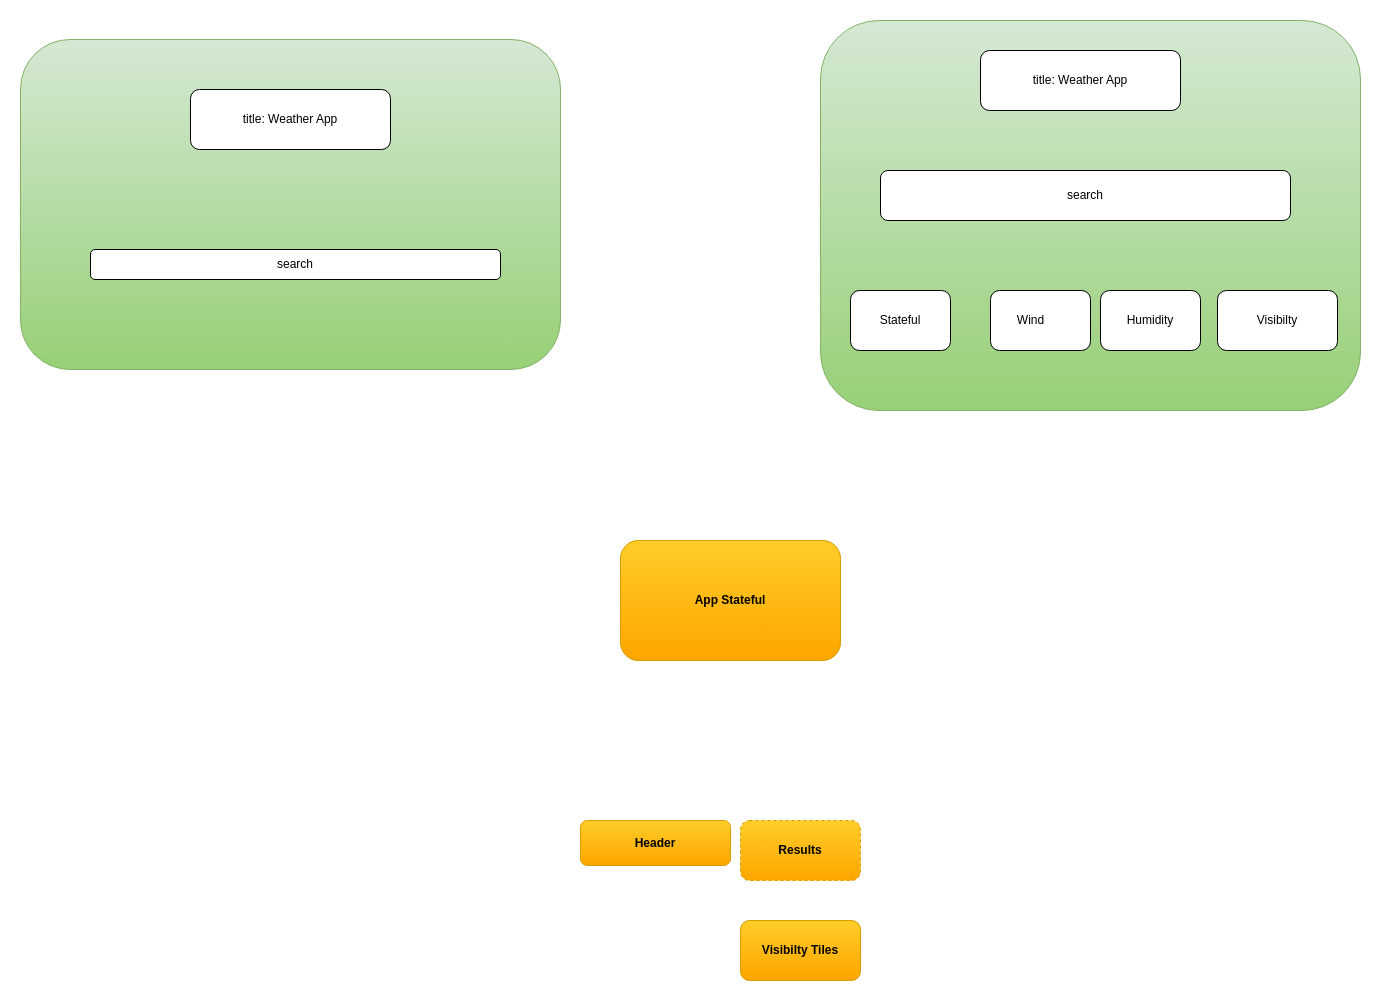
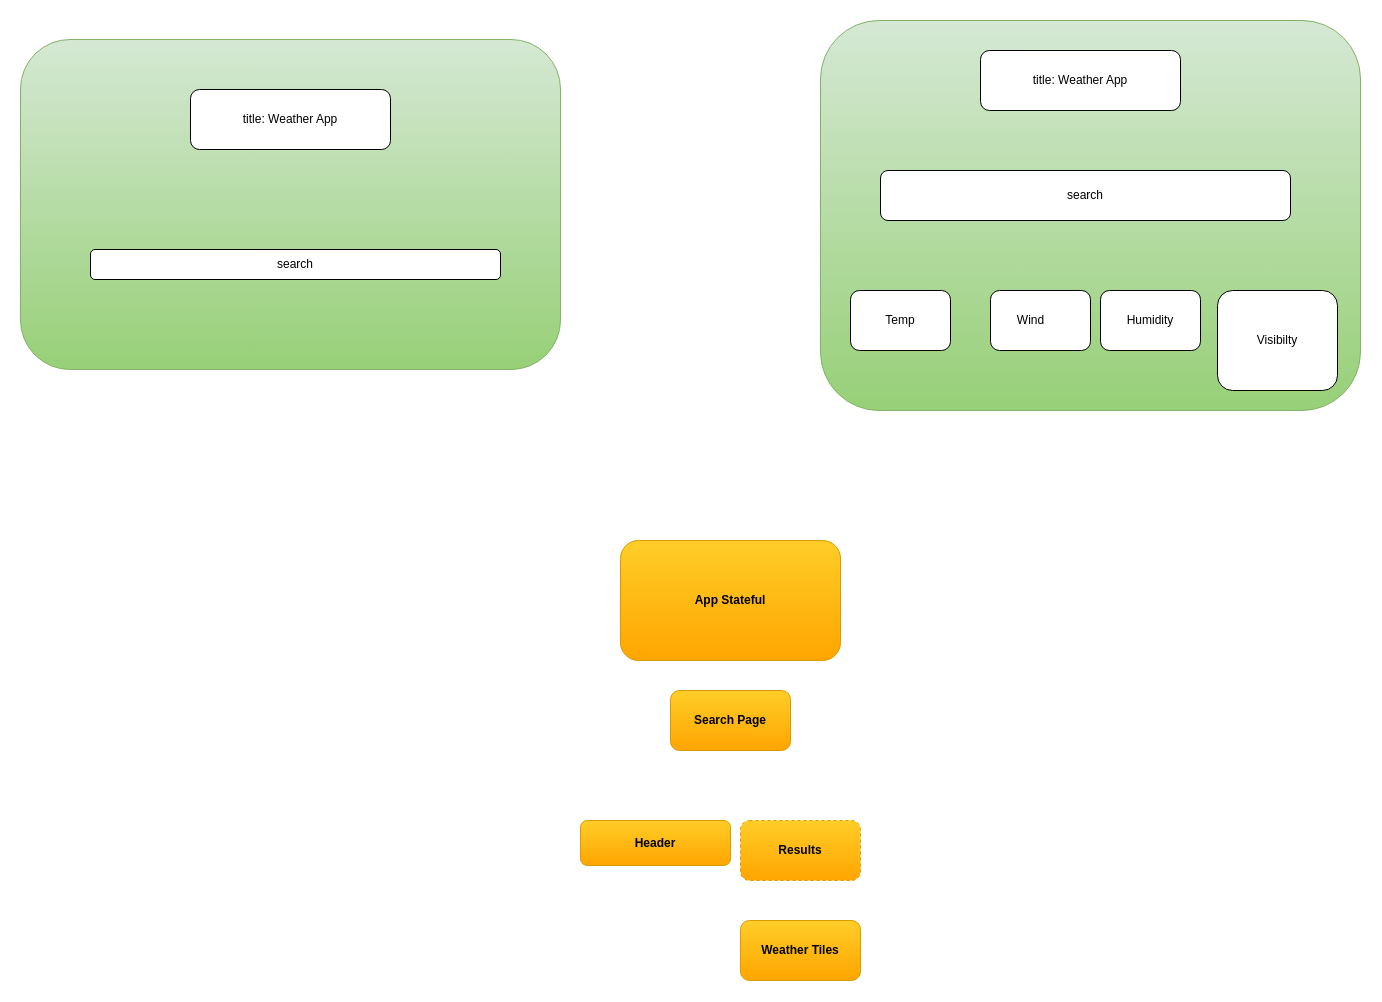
(901, 321) -> (901, 321)
(1278, 321) -> (1278, 341)
none -> (731, 721)
(801, 951) -> (801, 951)
